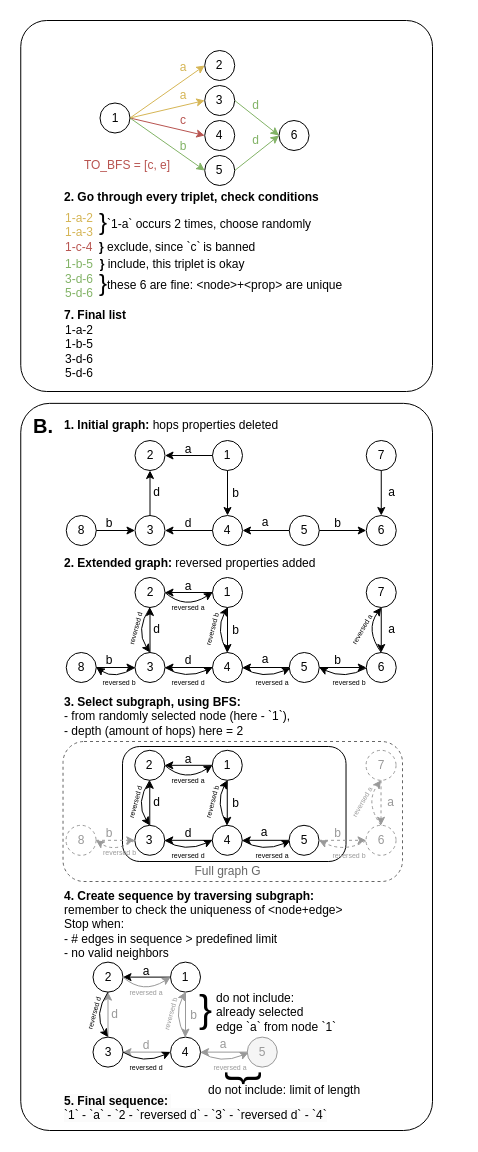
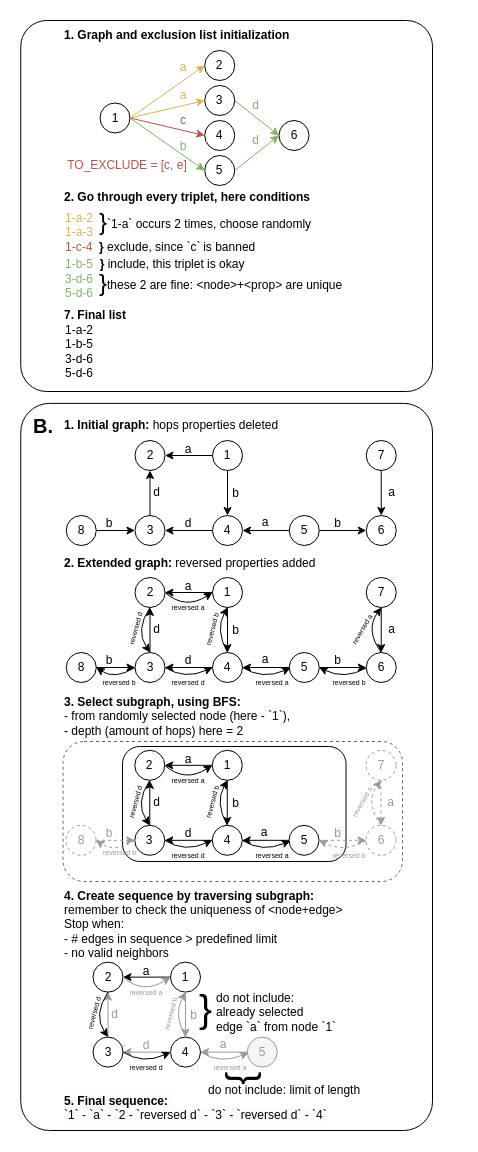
none -> (178, 36)
(128, 166) -> (128, 166)
(197, 198) -> (194, 198)
(235, 286) -> (235, 286)
(228, 872) -> none
